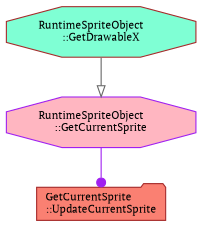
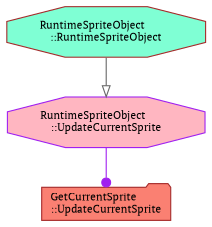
(101, 32) -> (106, 32)
(101, 122) -> (106, 122)
